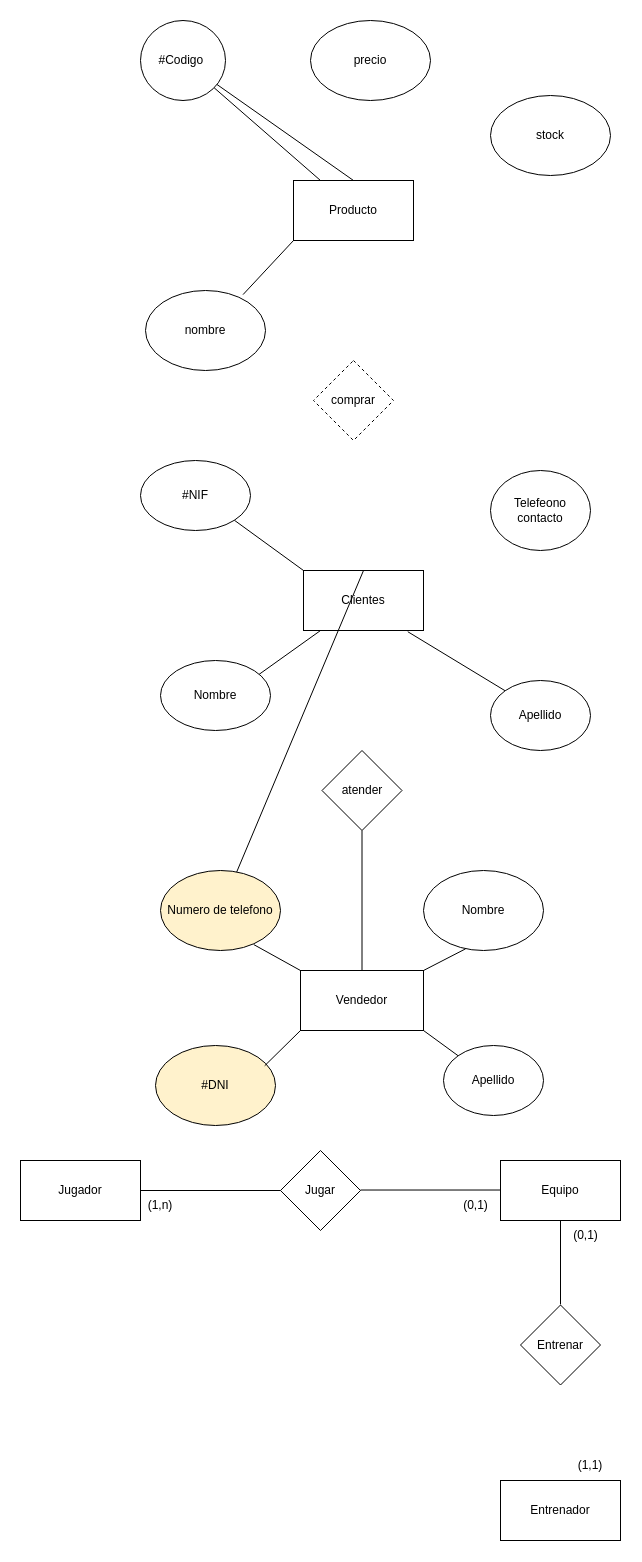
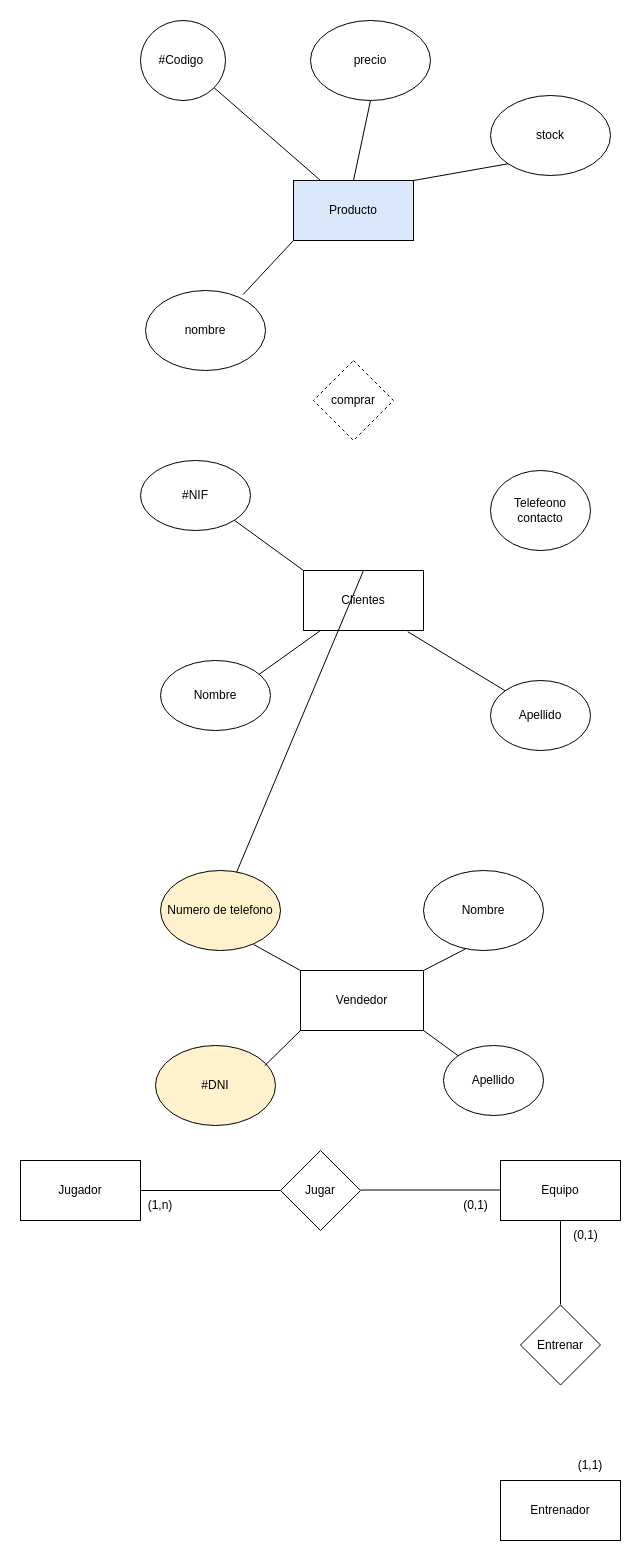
(285, 133) -> (362, 141)
none -> (461, 172)
(354, 211) -> (354, 211)
(362, 791) -> none
(362, 901) -> none
